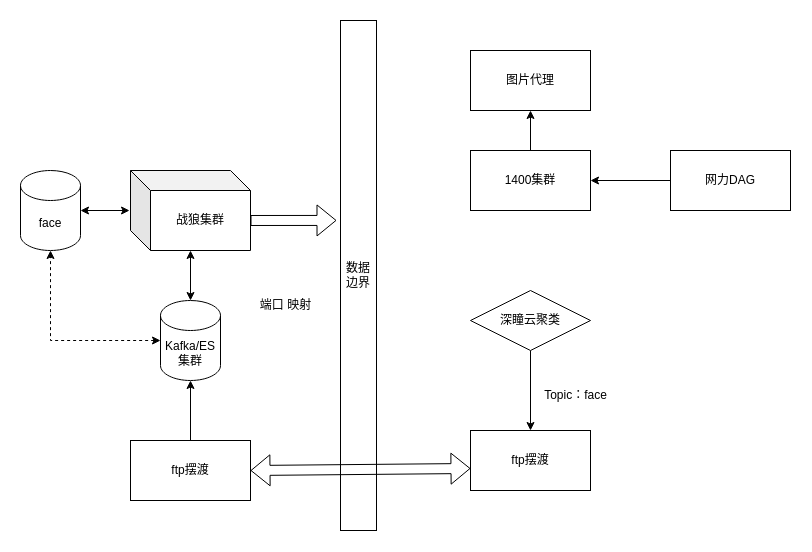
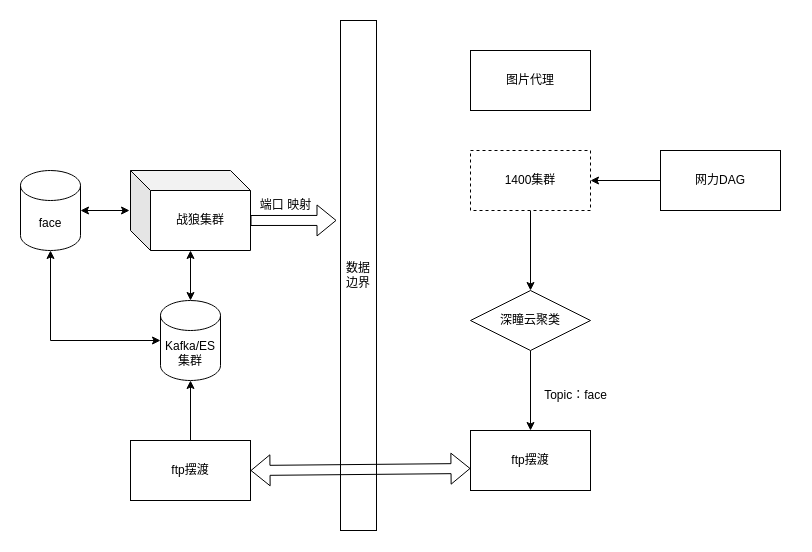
(531, 134) -> (531, 247)
(531, 181) -> (531, 181)
(731, 181) -> (721, 181)
(286, 306) -> (286, 206)
(60, 341) -> (60, 341)
